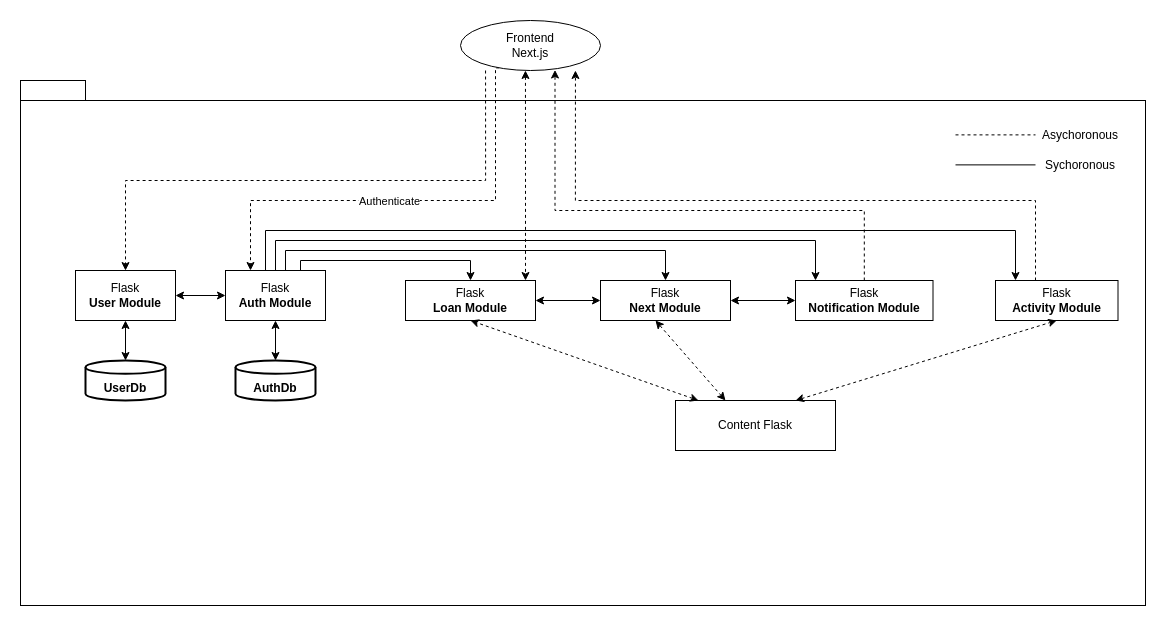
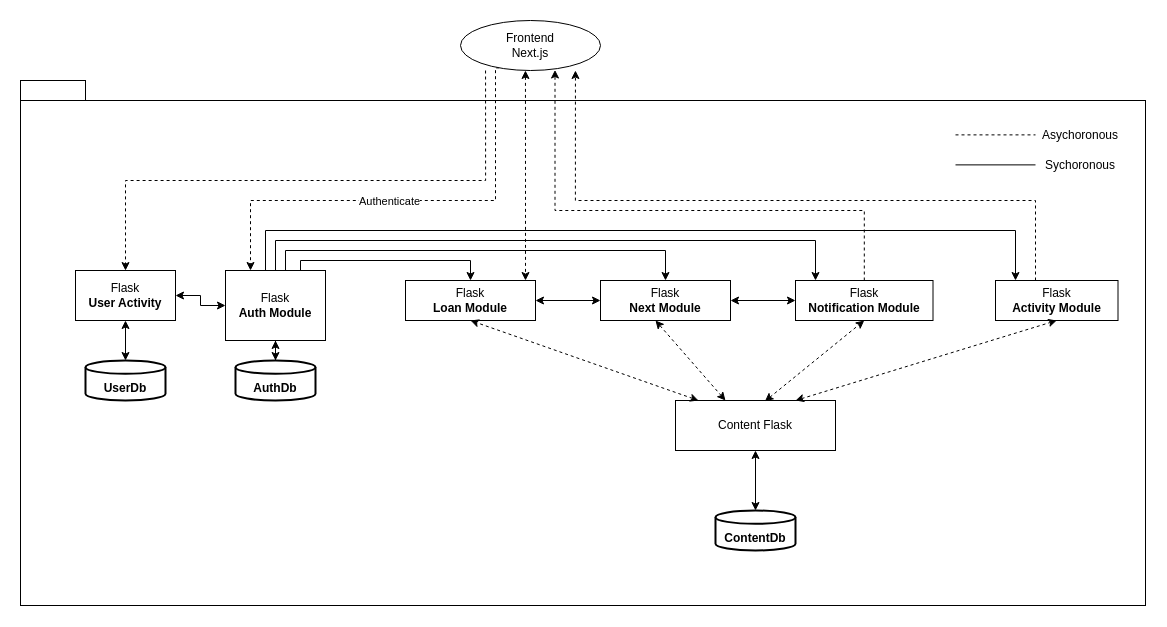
(126, 296) -> (126, 296)
(276, 296) -> (276, 306)
none -> (814, 361)
none -> (756, 481)
none -> (756, 531)
